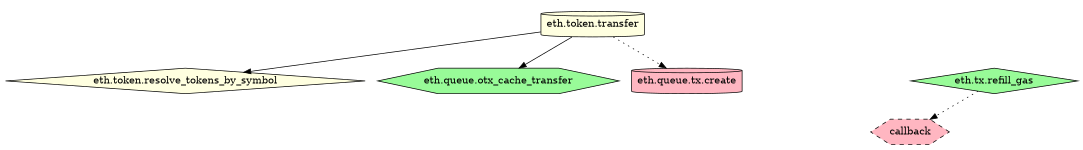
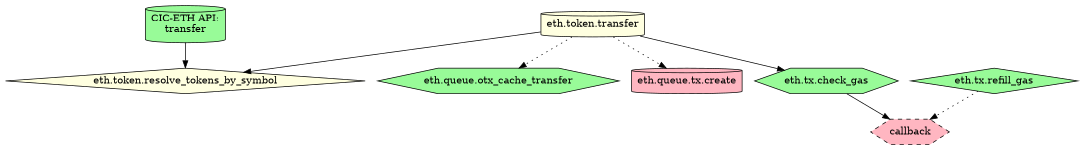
none -> (185, 24)
(549, 51) -> (549, 51)
none -> (826, 81)
